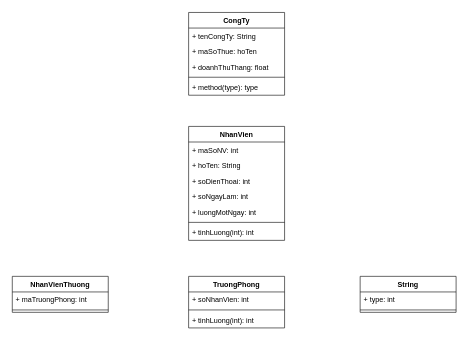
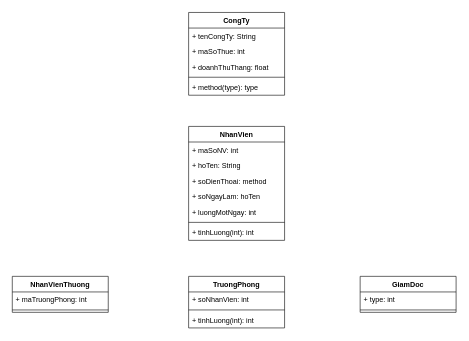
(223, 52) -> (218, 52)
(223, 181) -> (230, 181)
(221, 197) -> (225, 197)
(408, 284) -> (408, 284)
